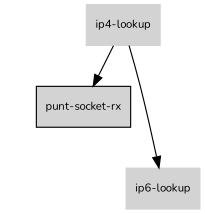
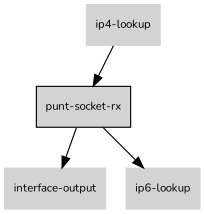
(144, 101) -> (119, 144)
none -> (55, 189)
